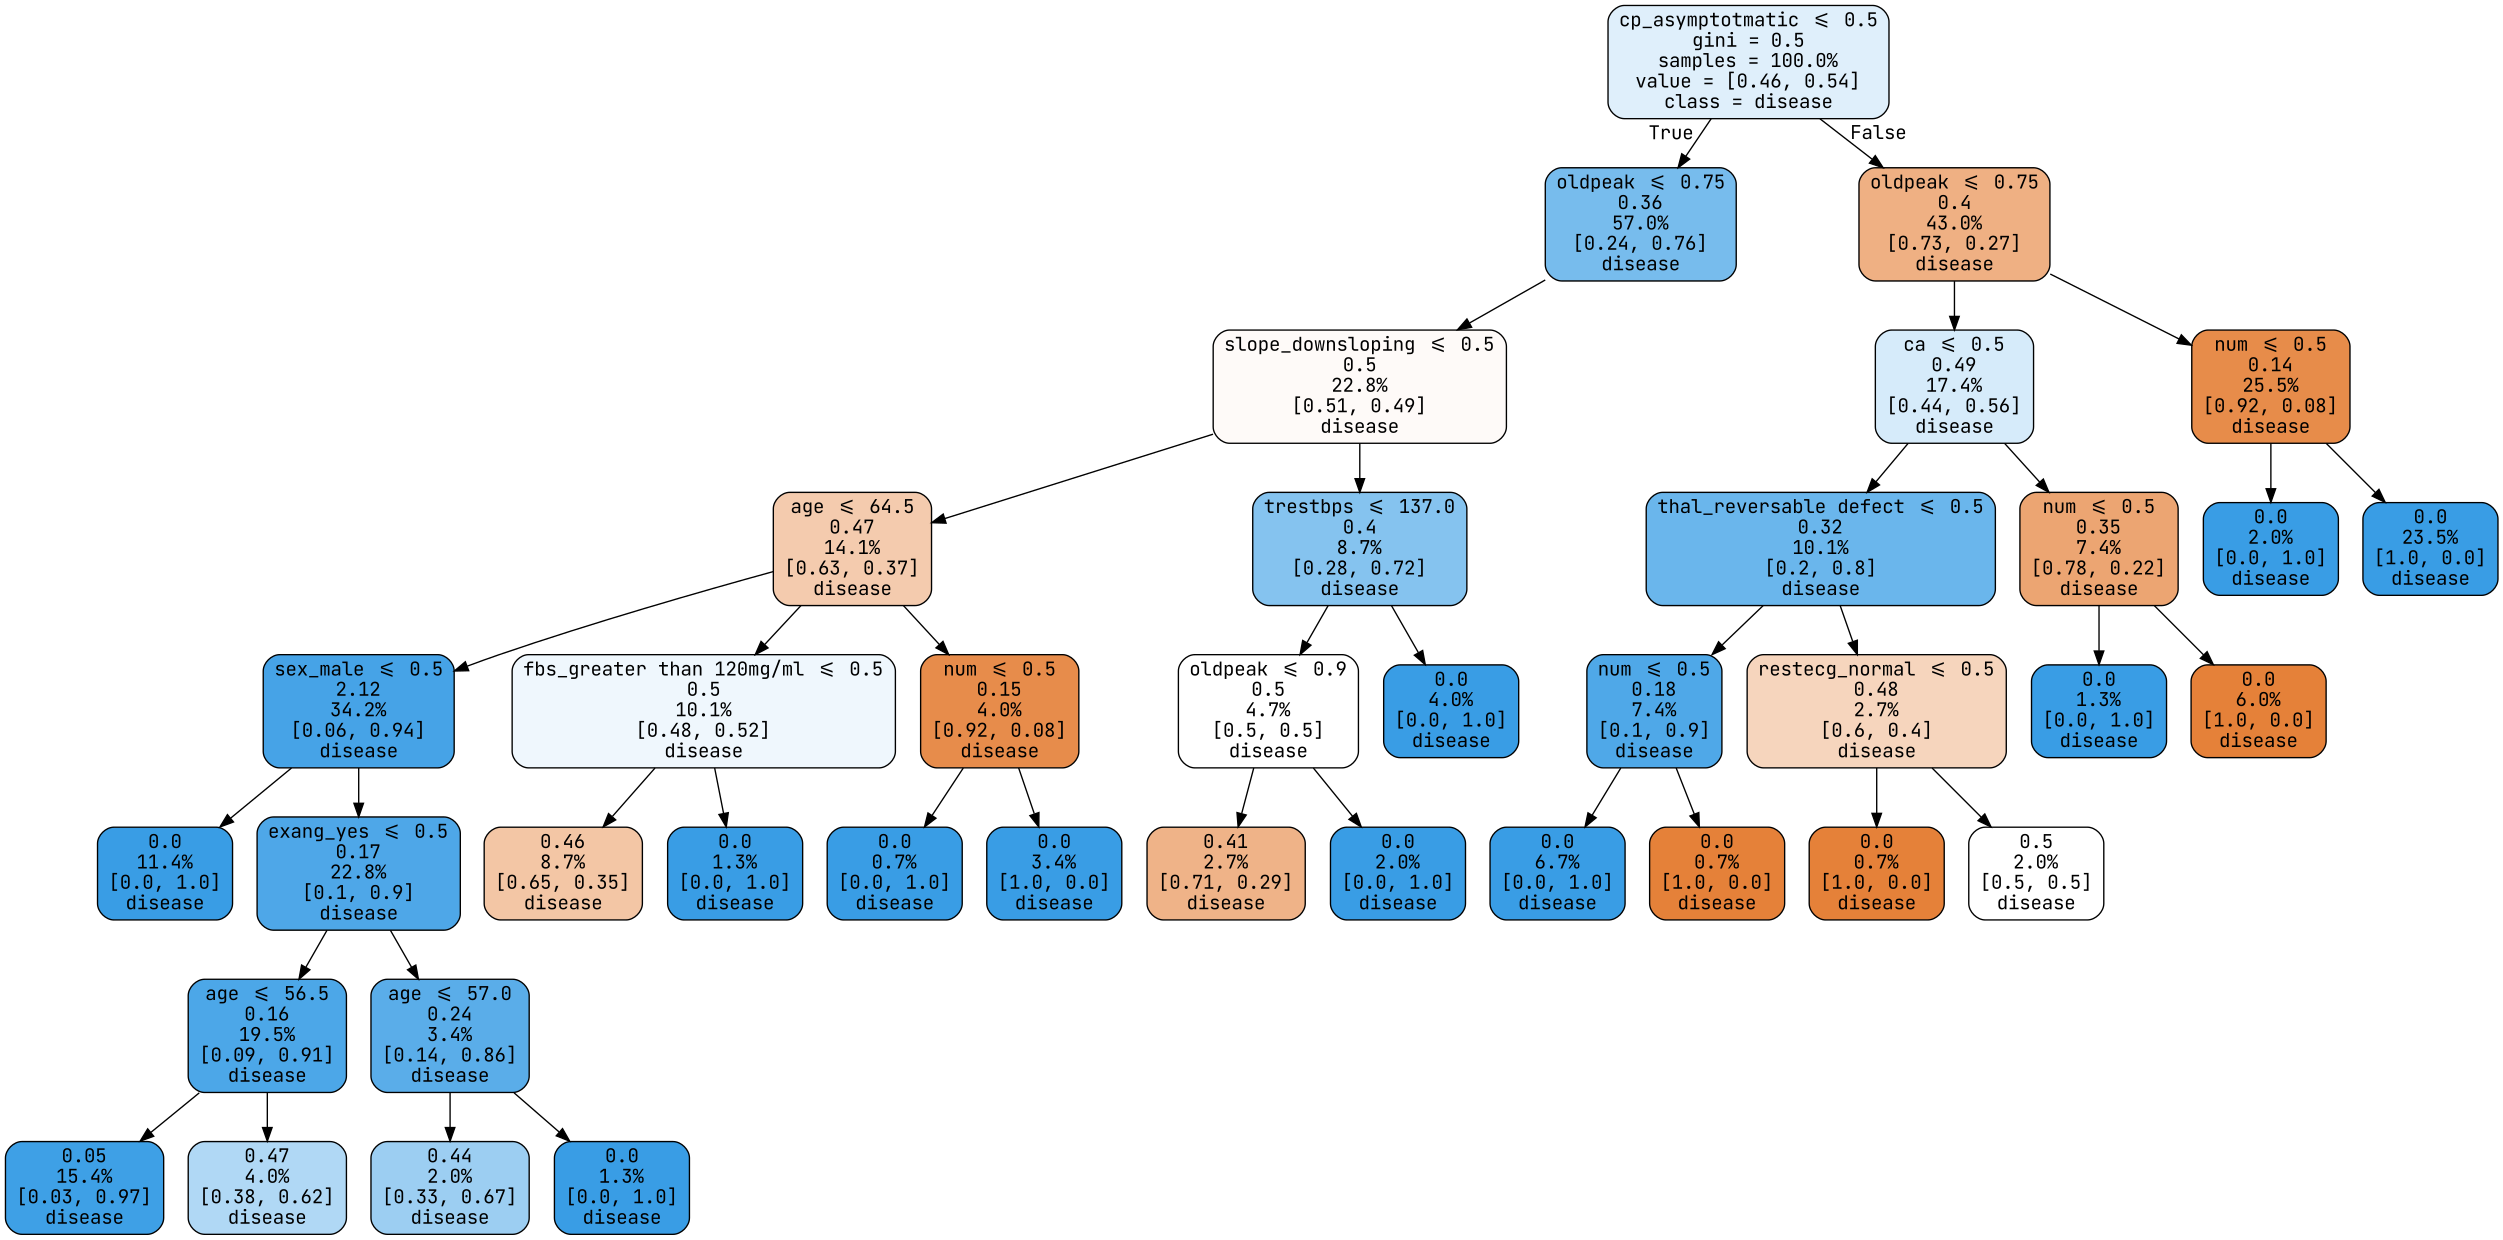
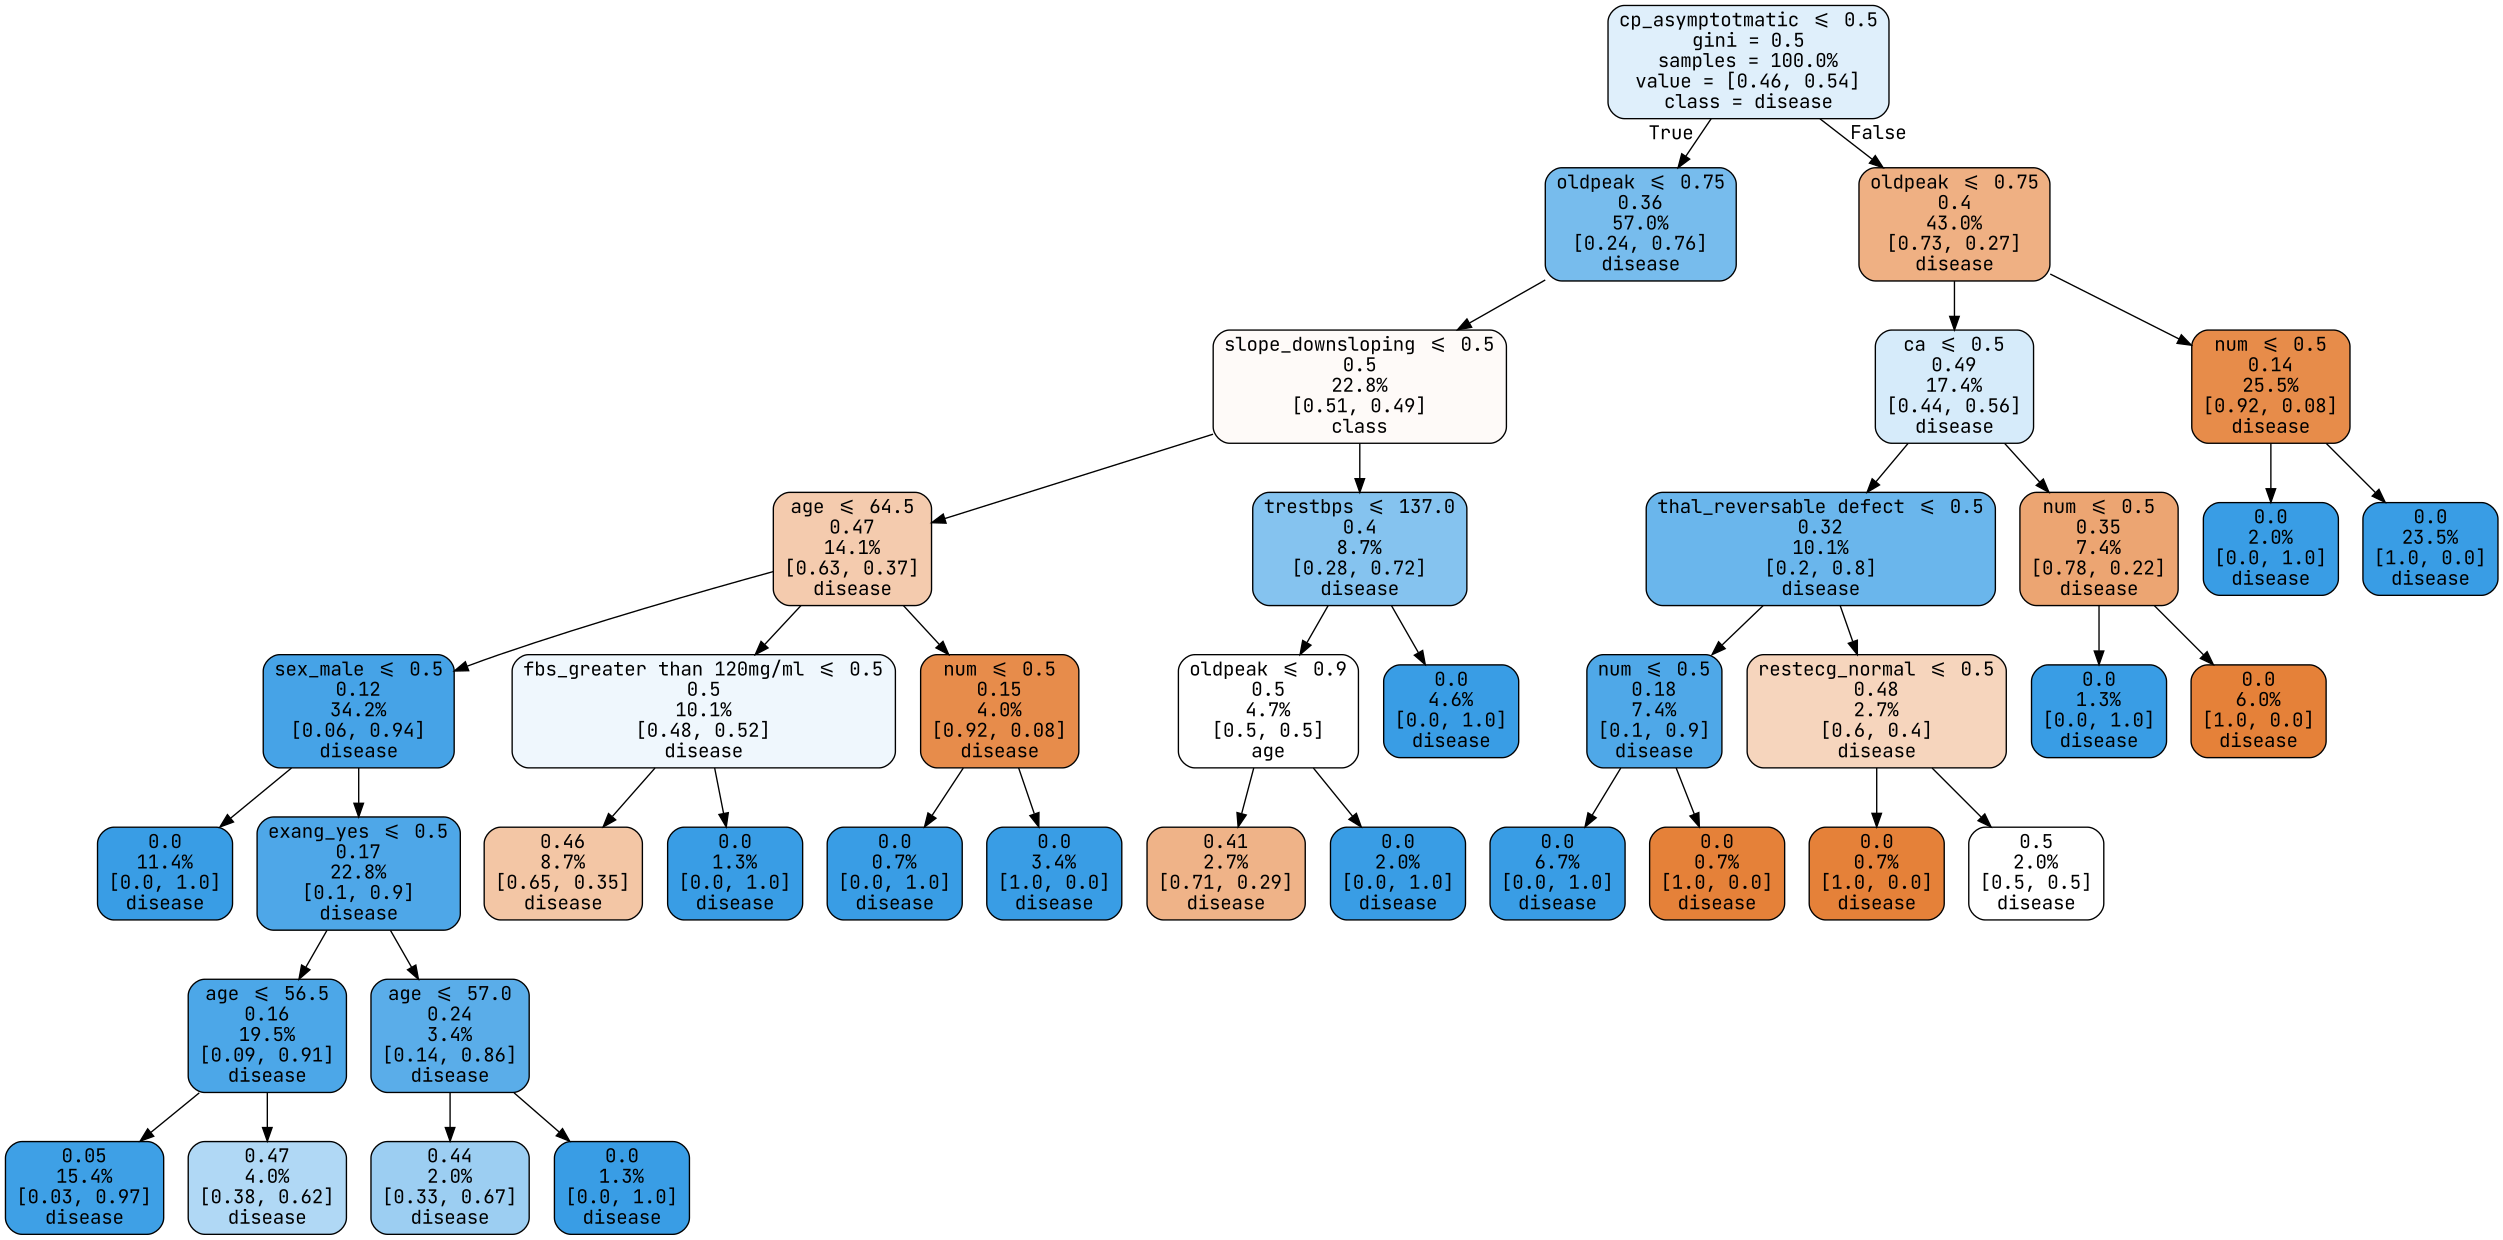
(1360, 387) -> (1360, 387)
(359, 711) -> (359, 711)
(1268, 711) -> (1268, 711)
(1451, 711) -> (1451, 711)
